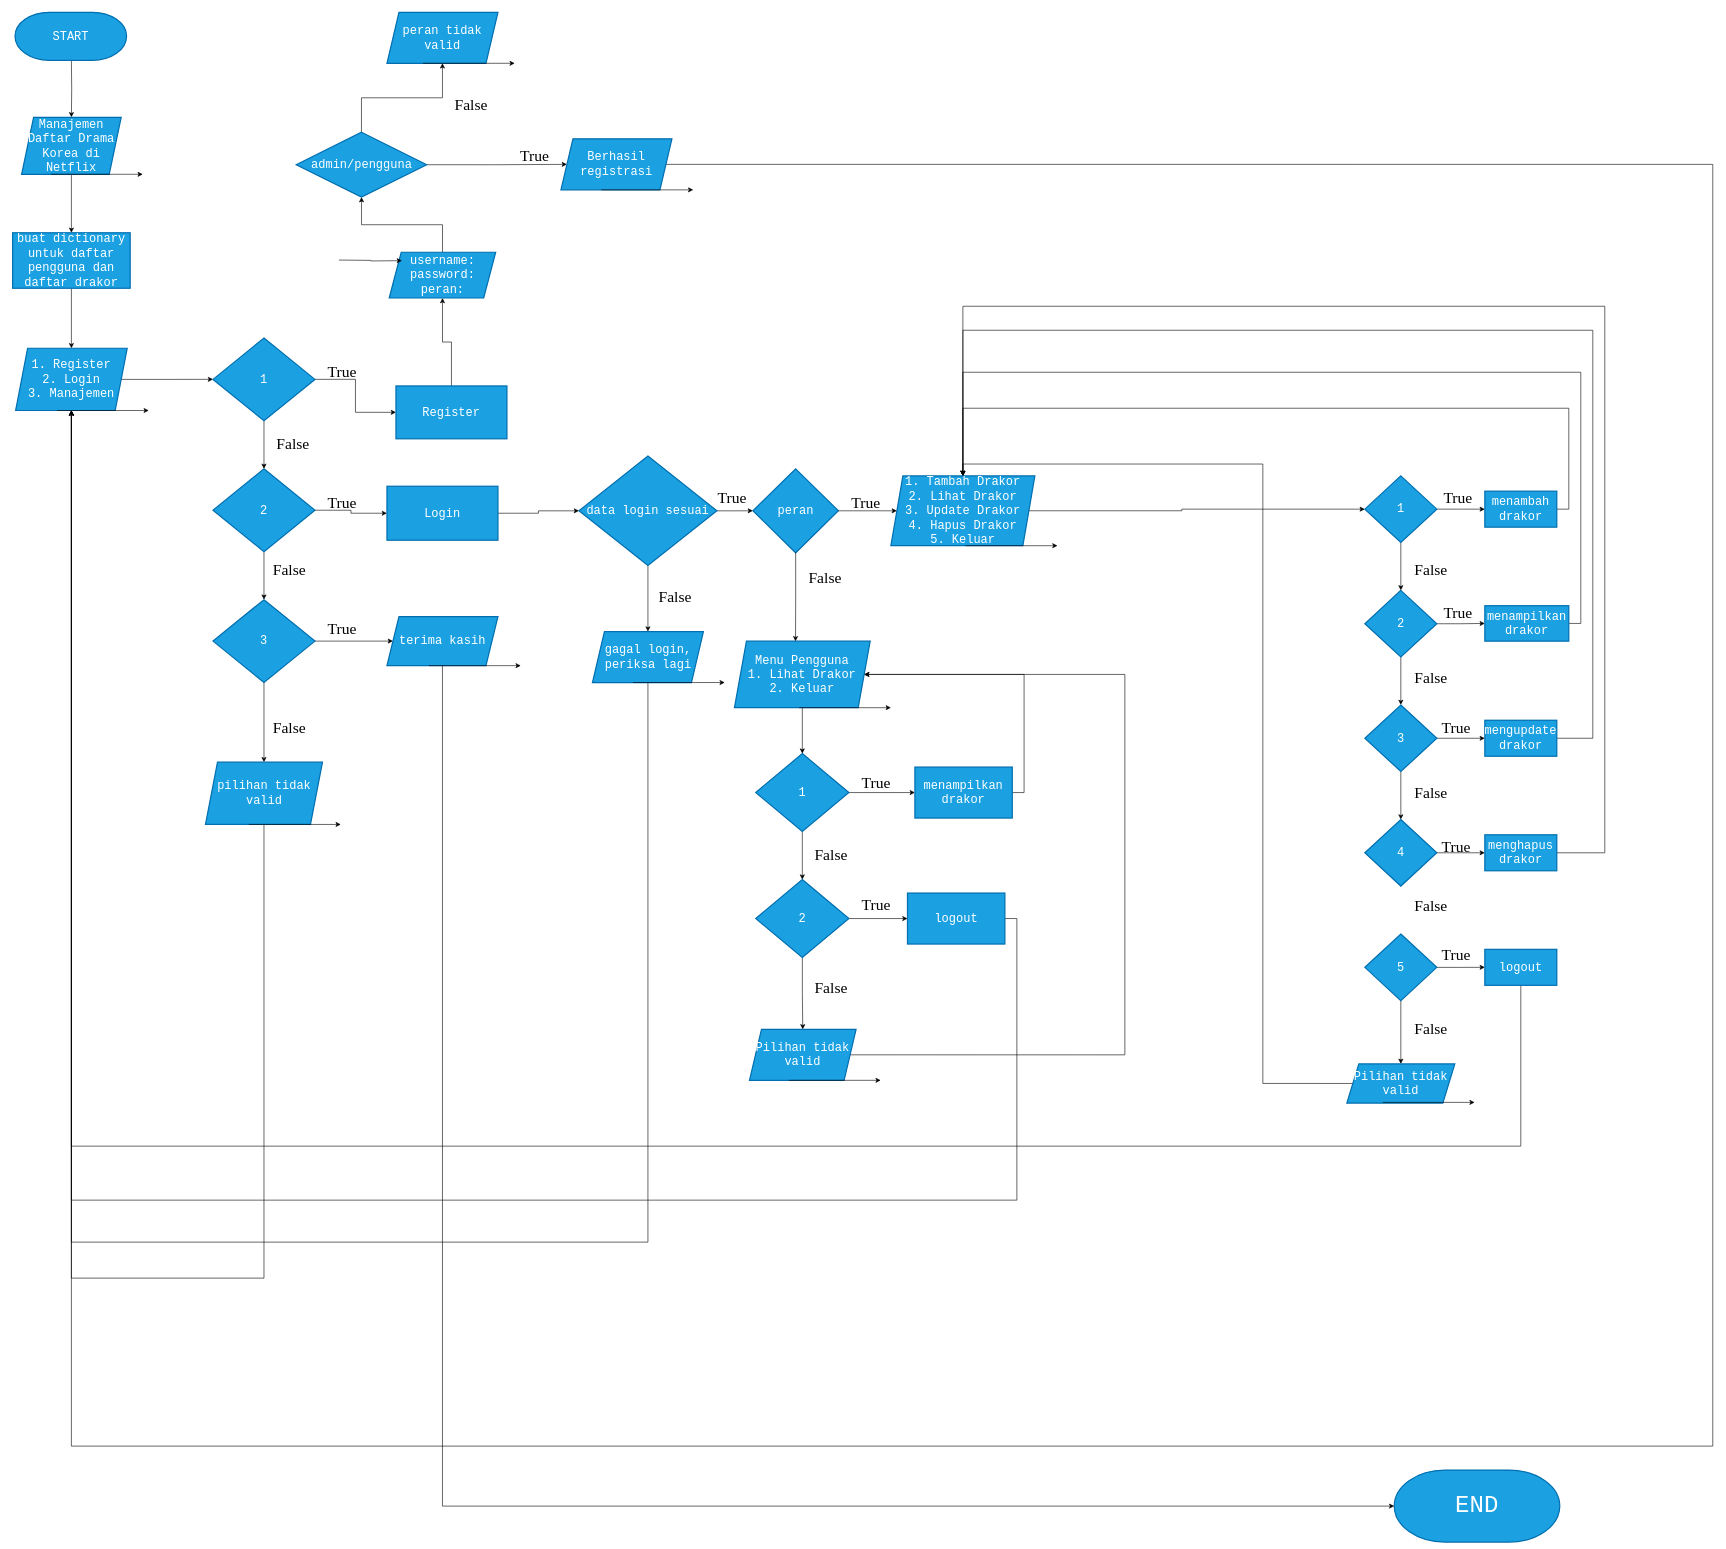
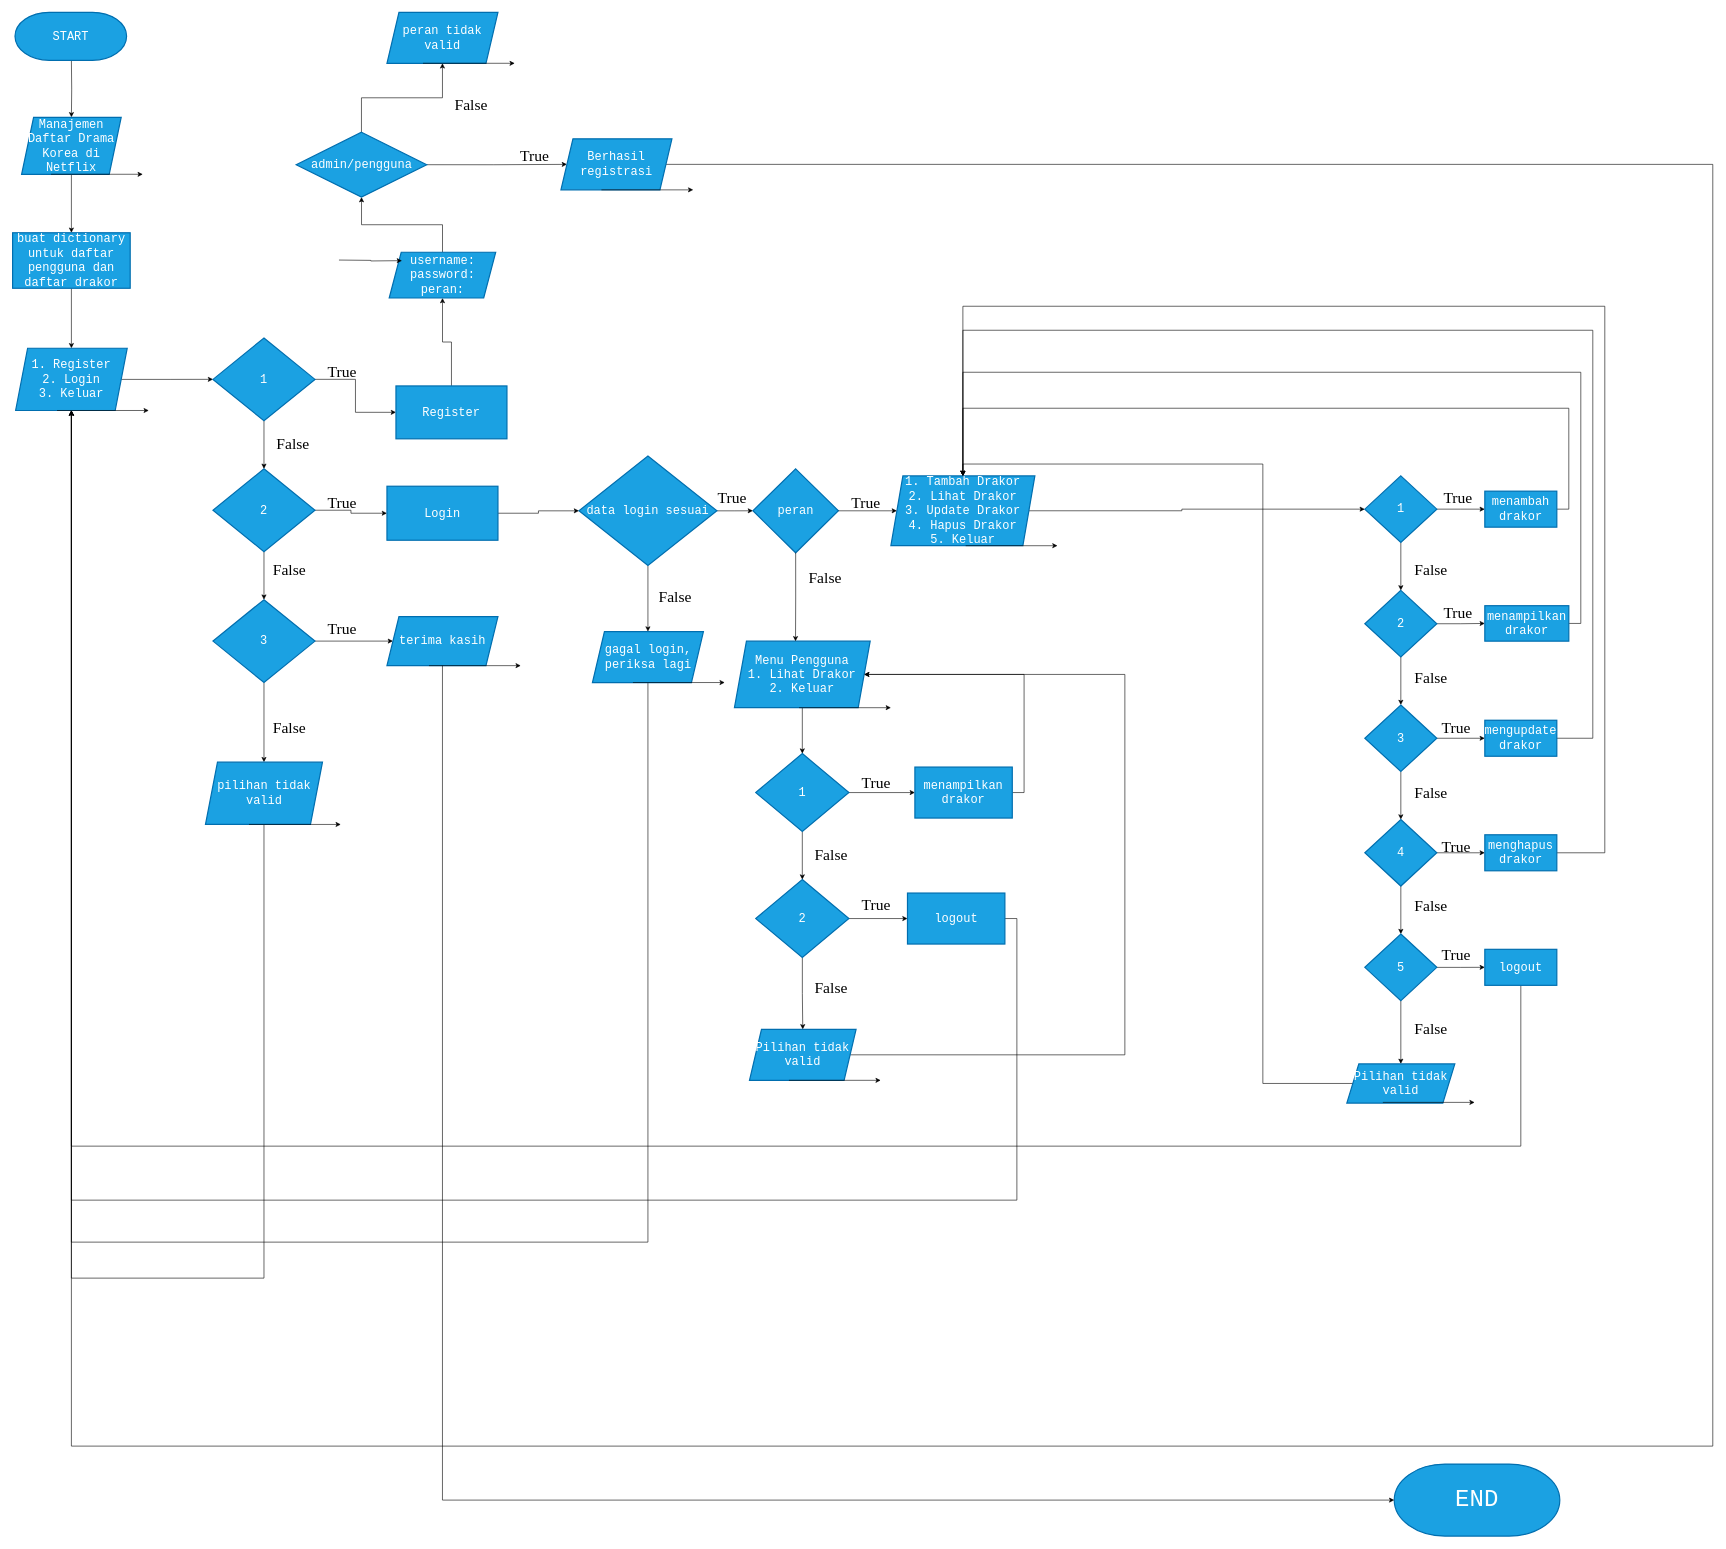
(71, 380) -> (71, 380)
none -> (1401, 928)
(1477, 1506) -> (1477, 1500)
